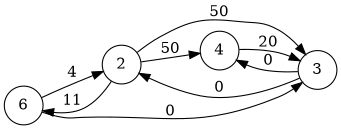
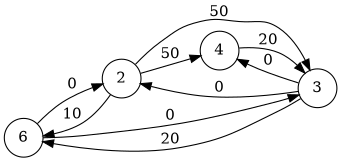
(73, 73) -> (73, 84)
(73, 101) -> (73, 115)
none -> (182, 147)
